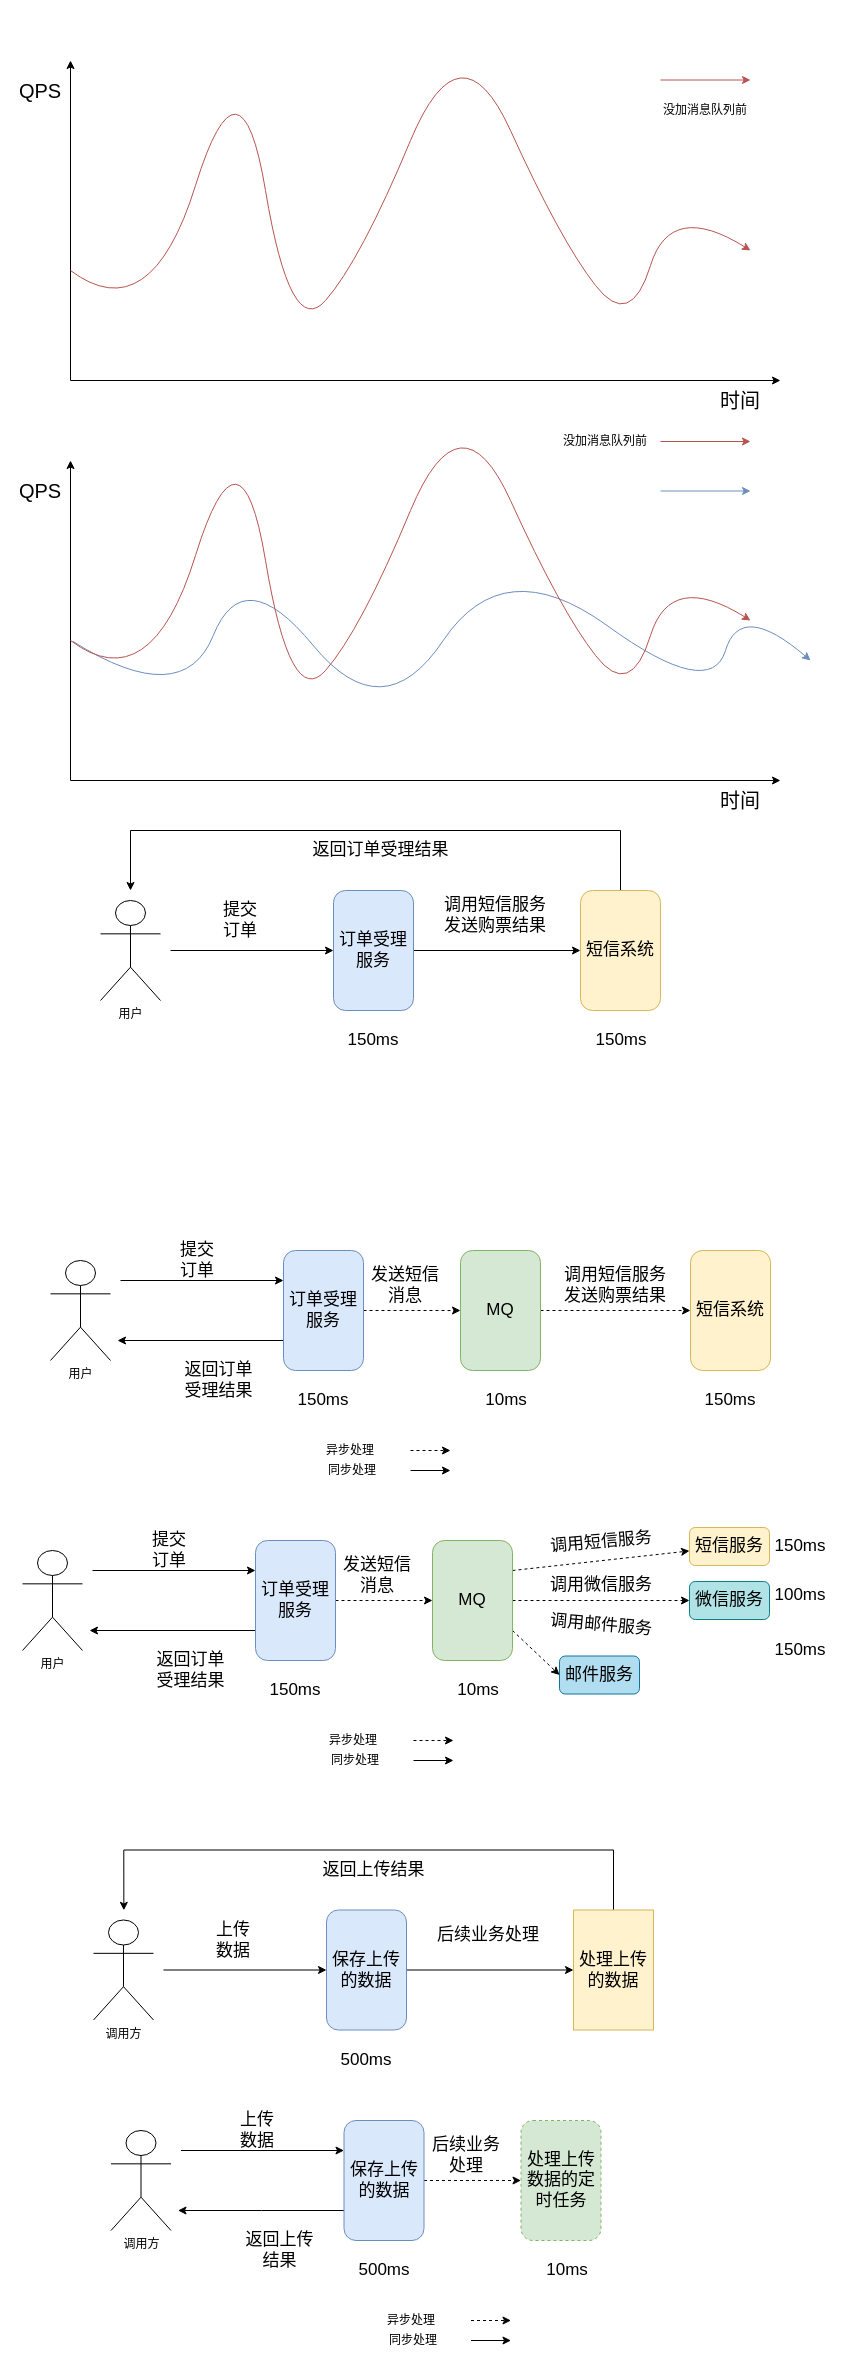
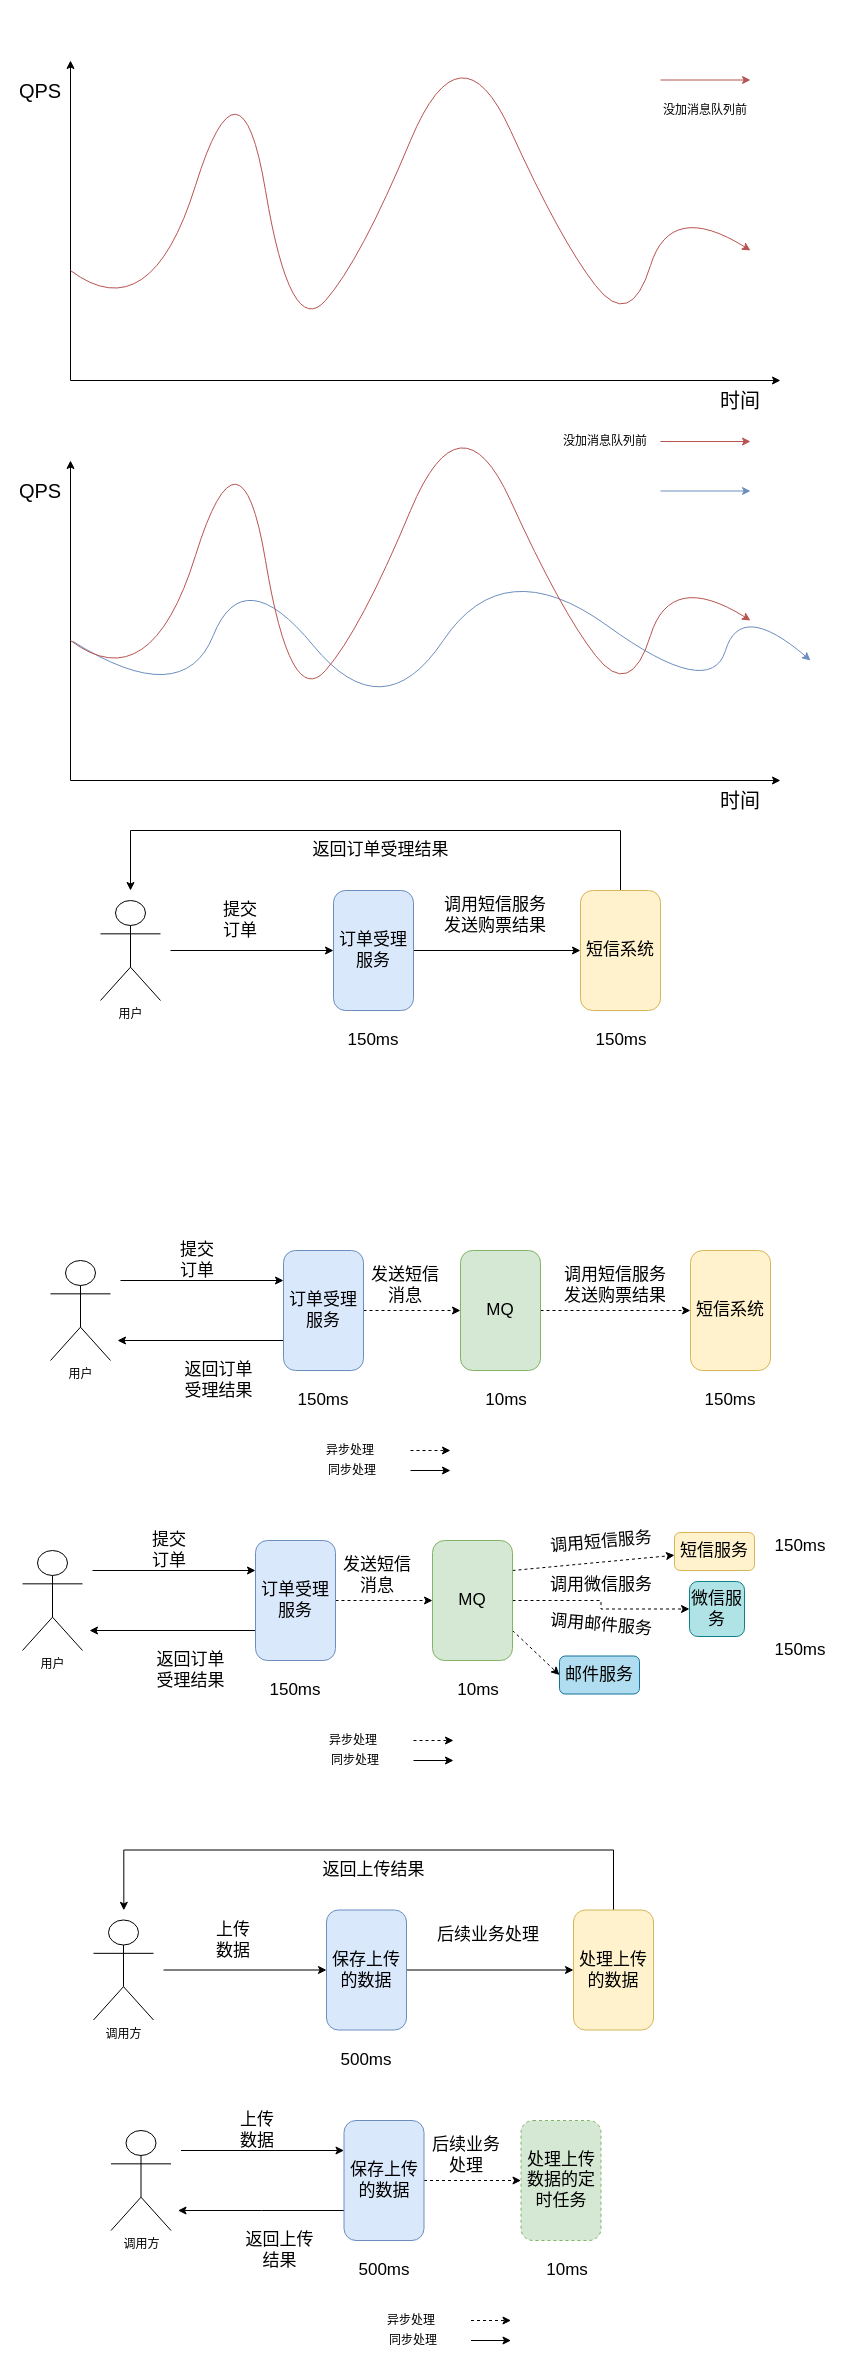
(730, 1547) -> (715, 1552)
(801, 1596) -> none
(730, 1601) -> (717, 1609)
(614, 1970) -> (614, 1970)
